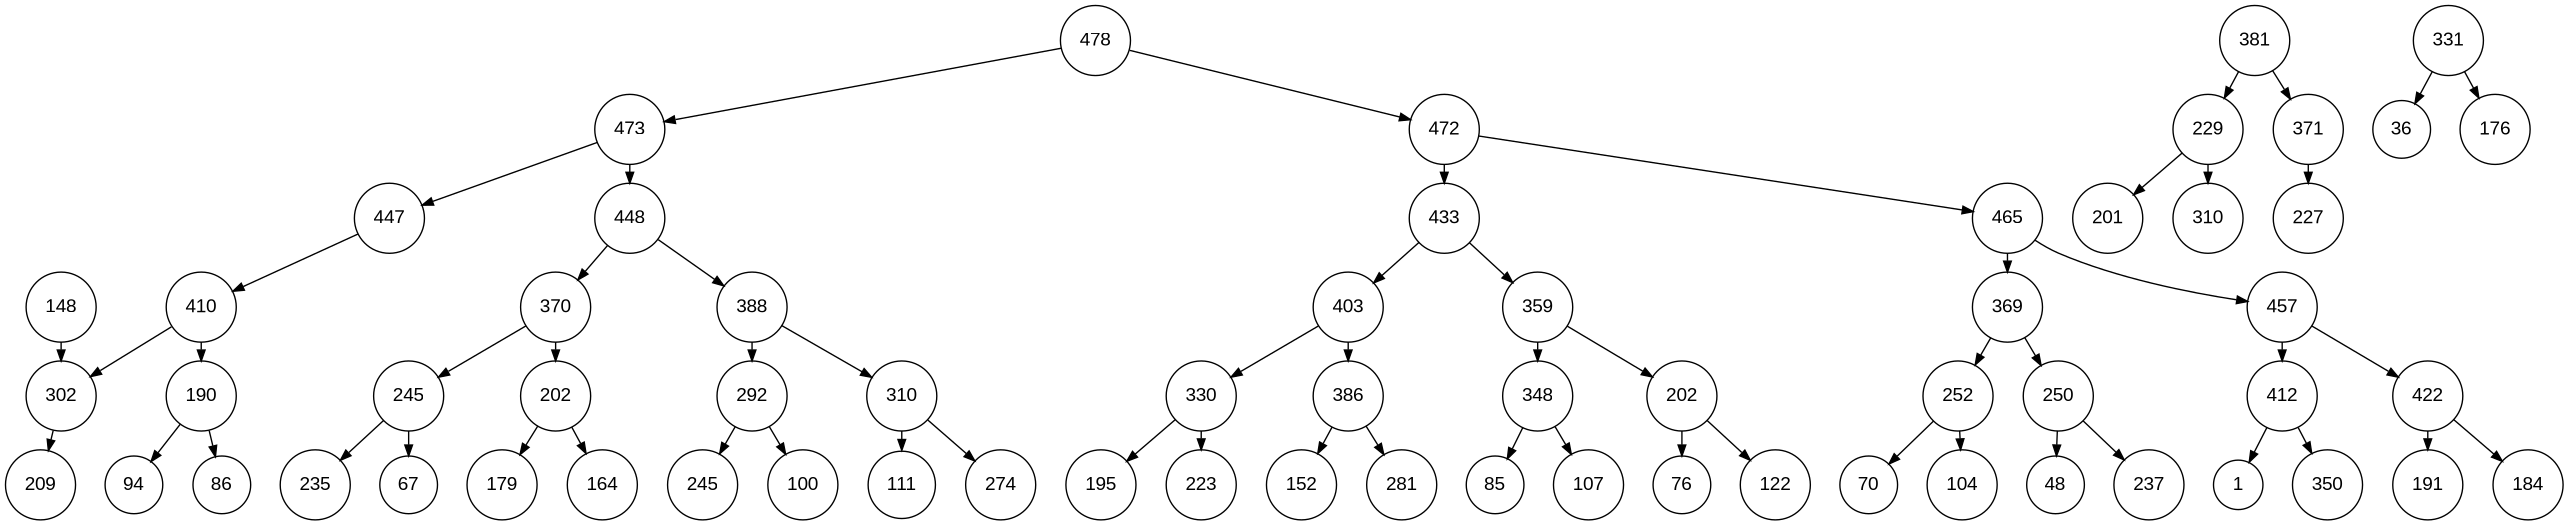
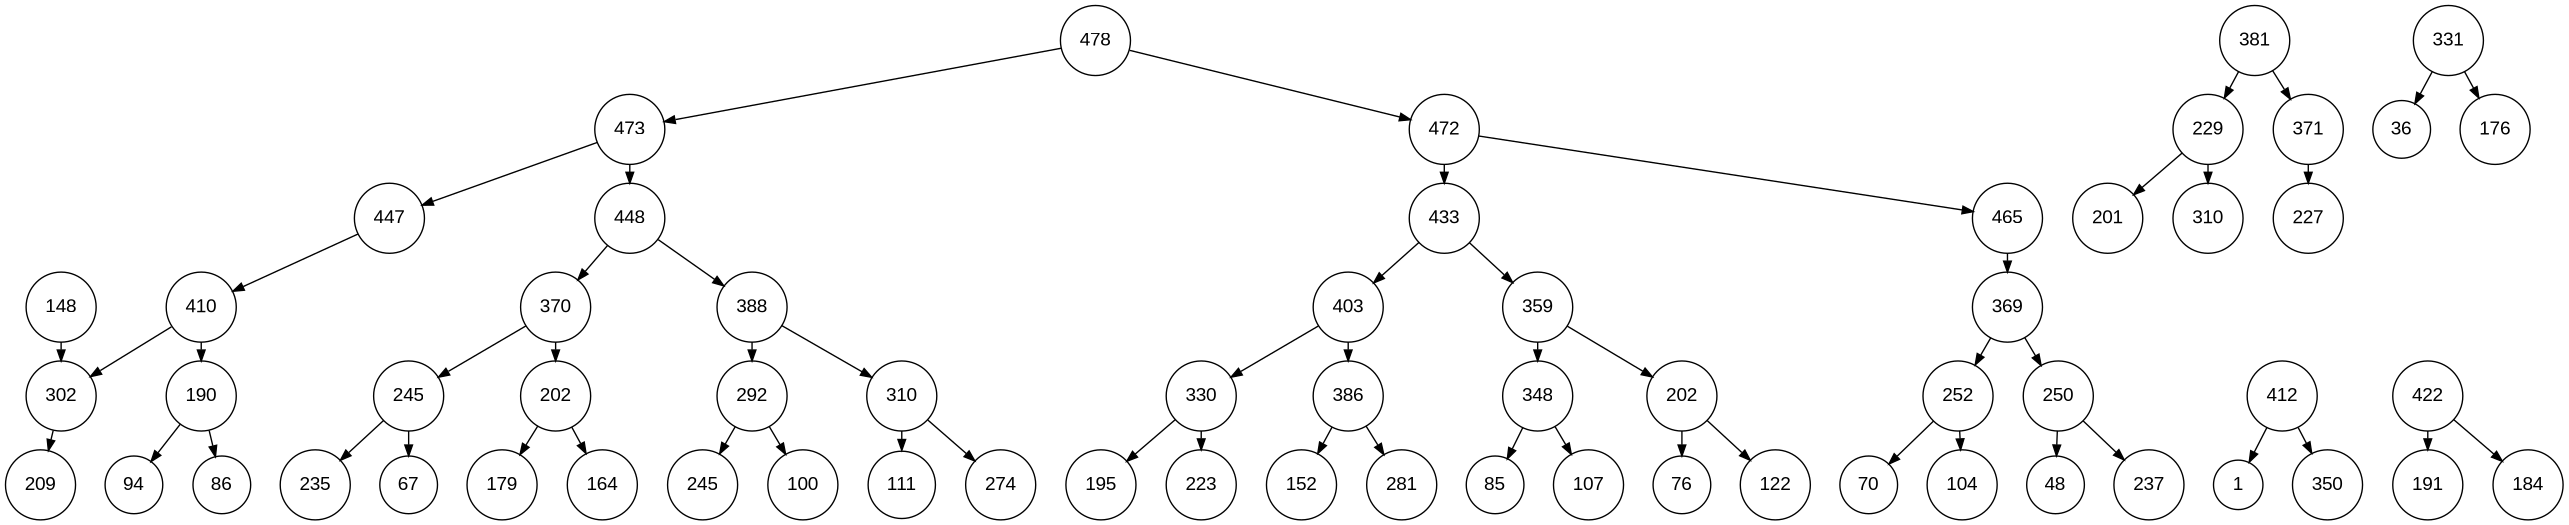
(2282, 307) -> none
